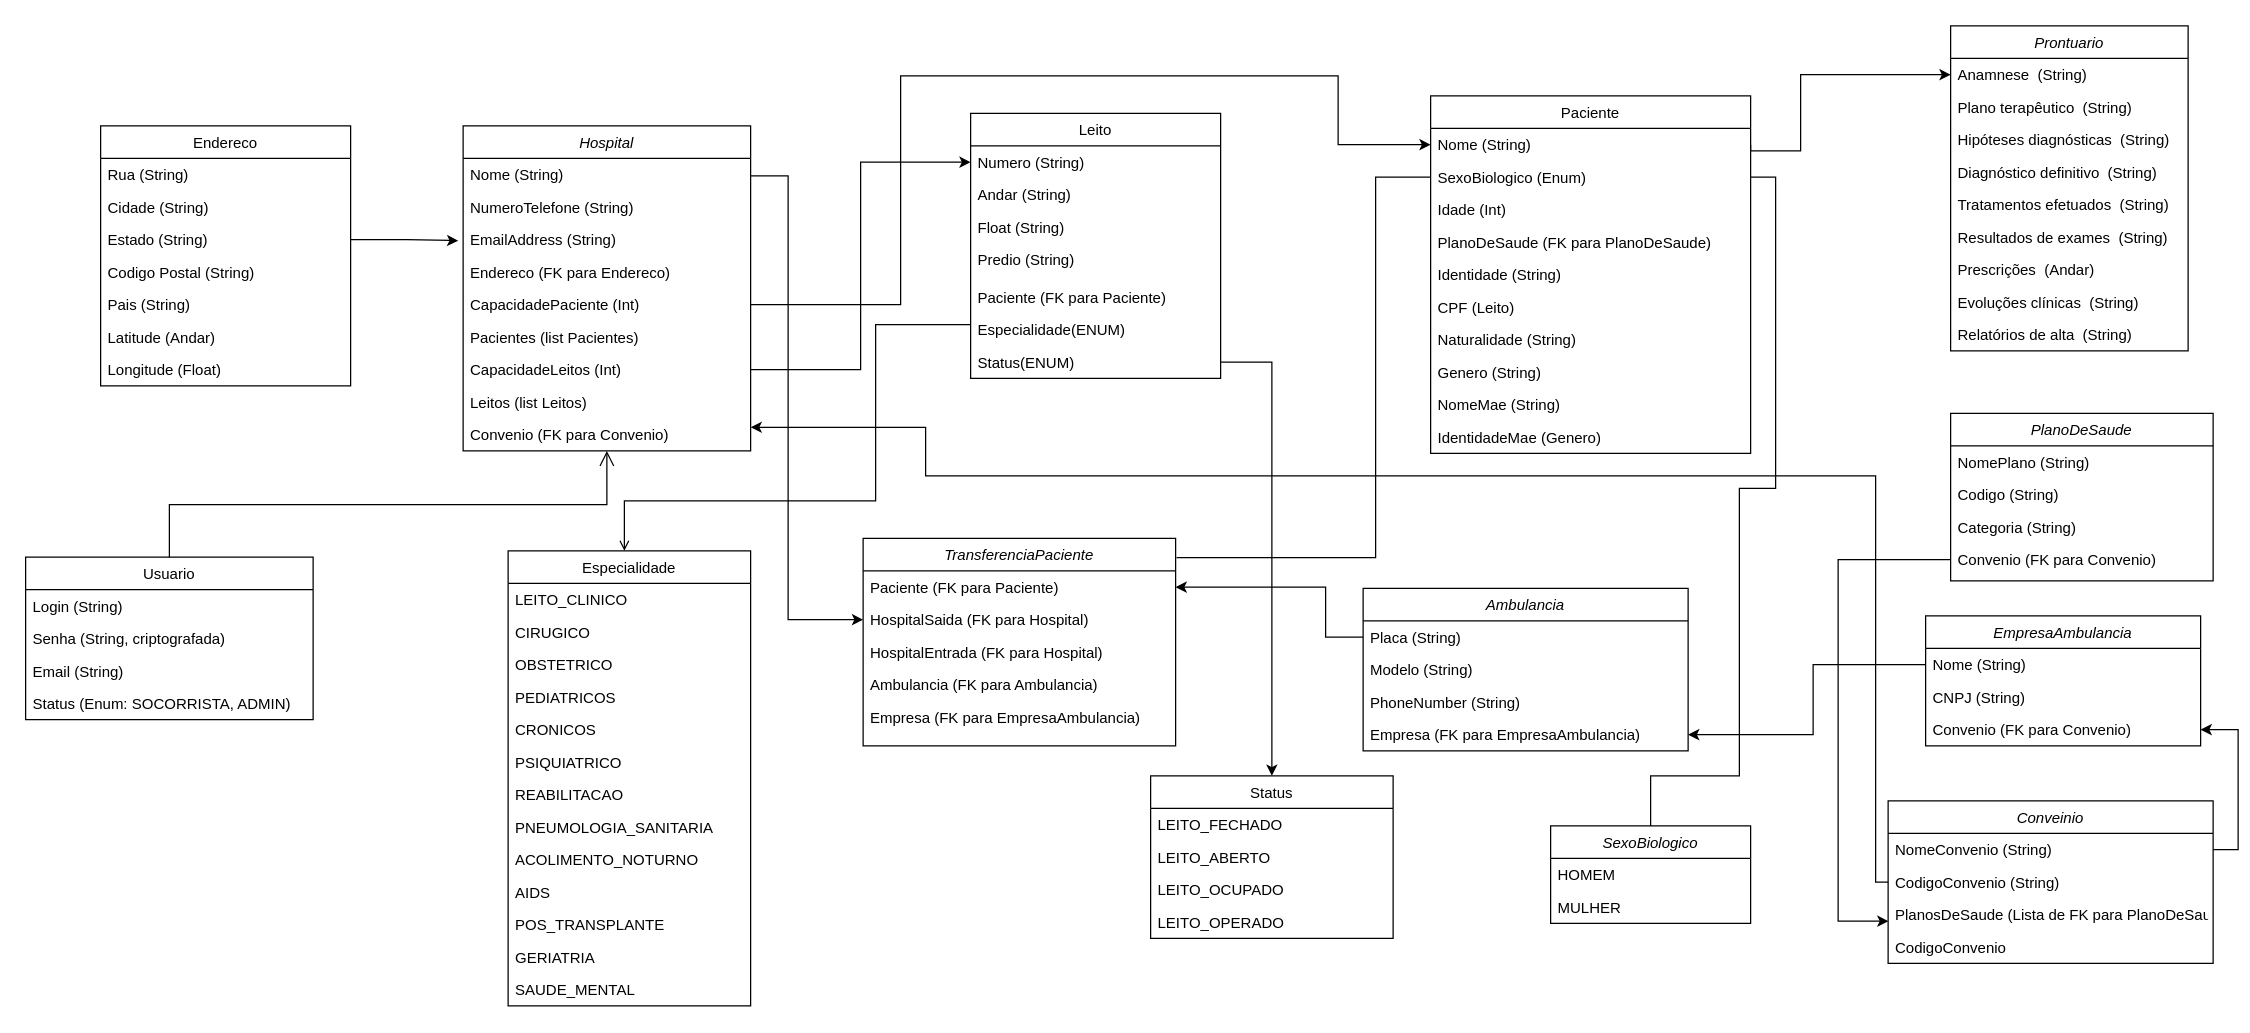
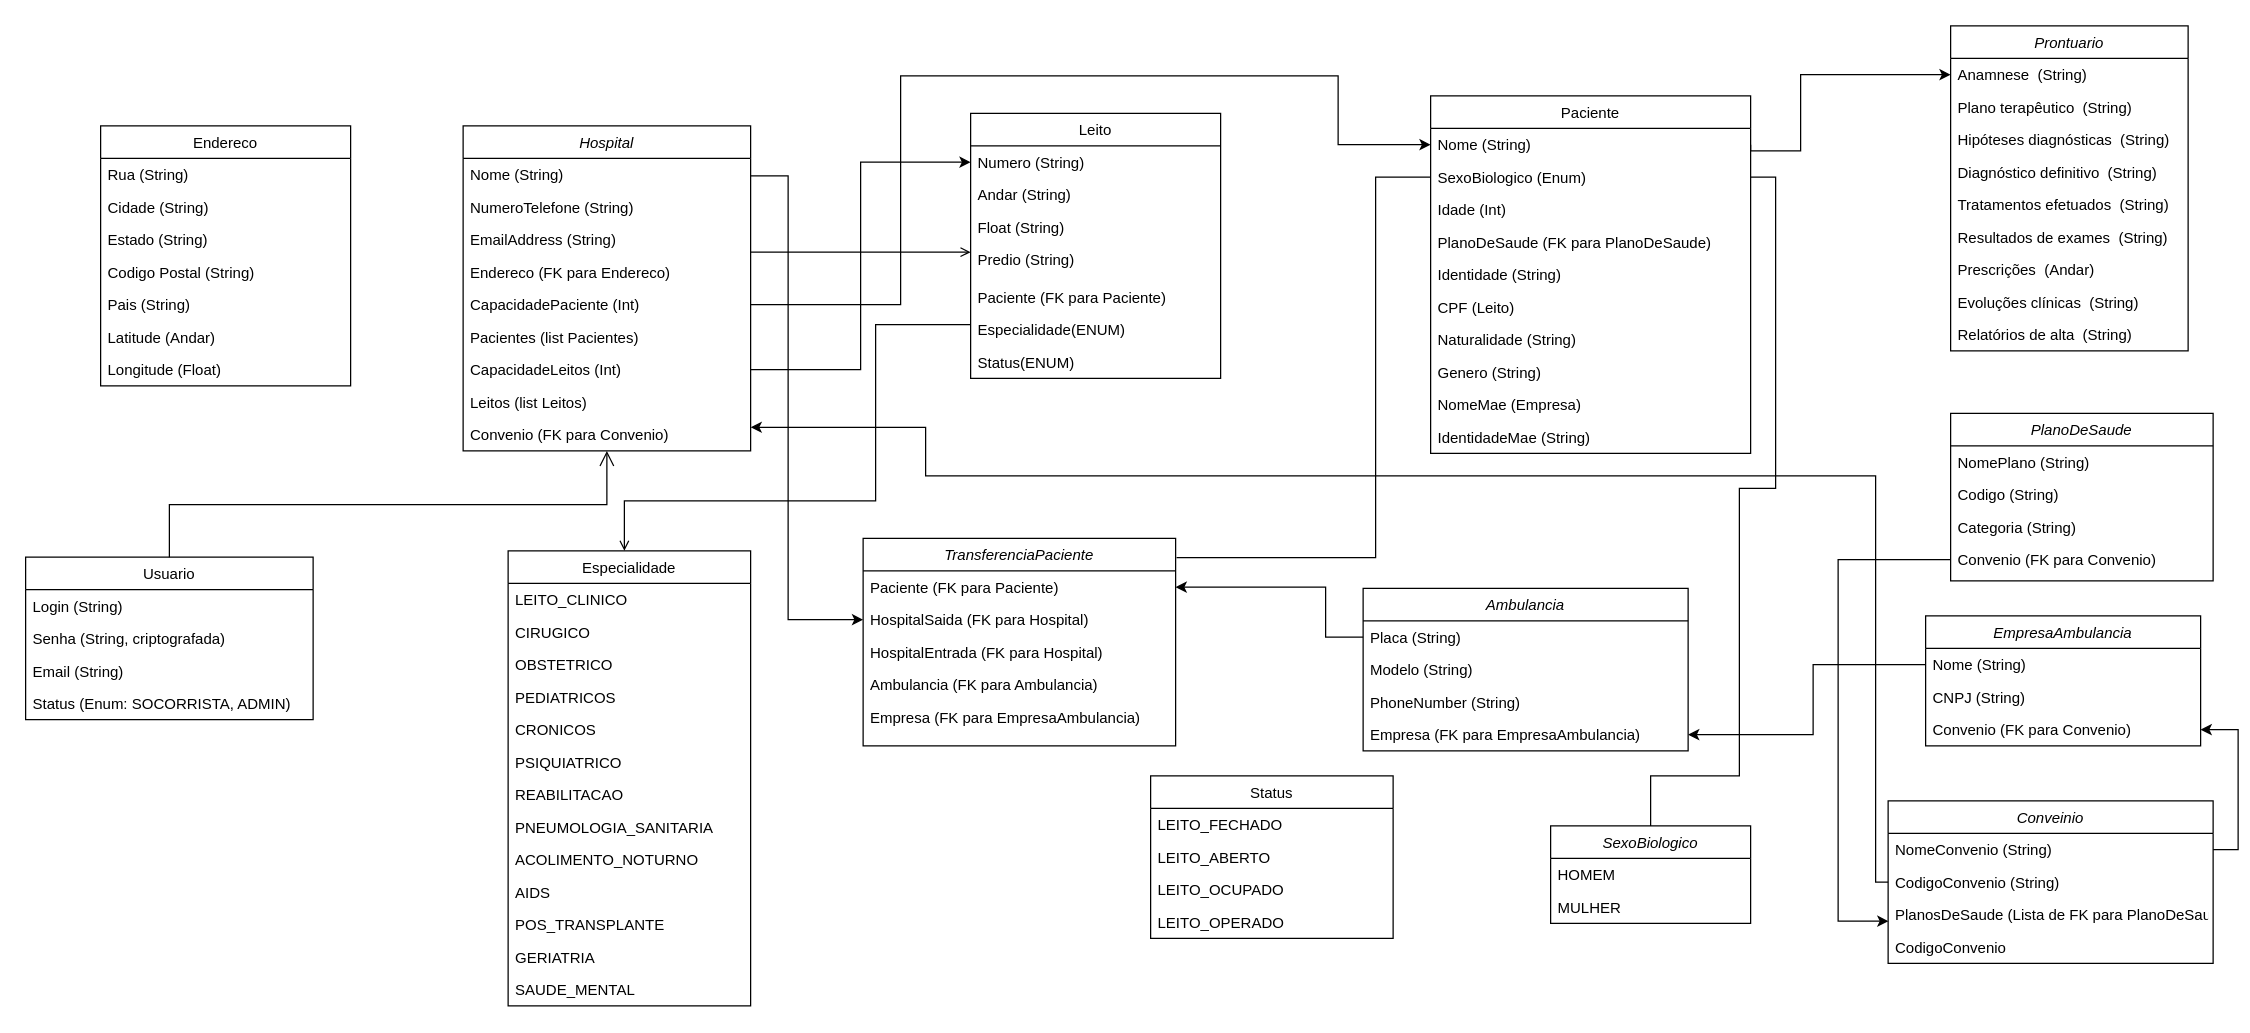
(401, 239) -> none
none -> (862, 252)
(1501, 405) -> (1507, 405)
(1526, 438) -> (1524, 438)
(1272, 539) -> none
